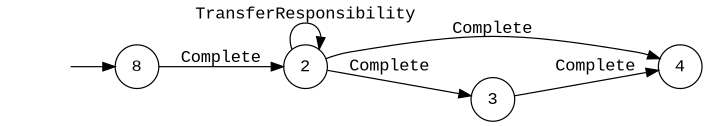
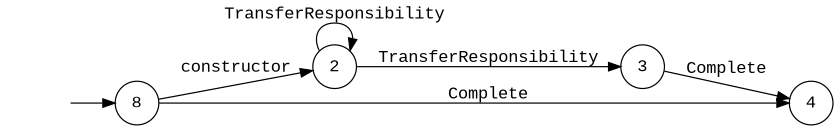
(487, 37) -> (468, 103)
(221, 58) -> (236, 67)
(390, 66) -> (489, 58)
